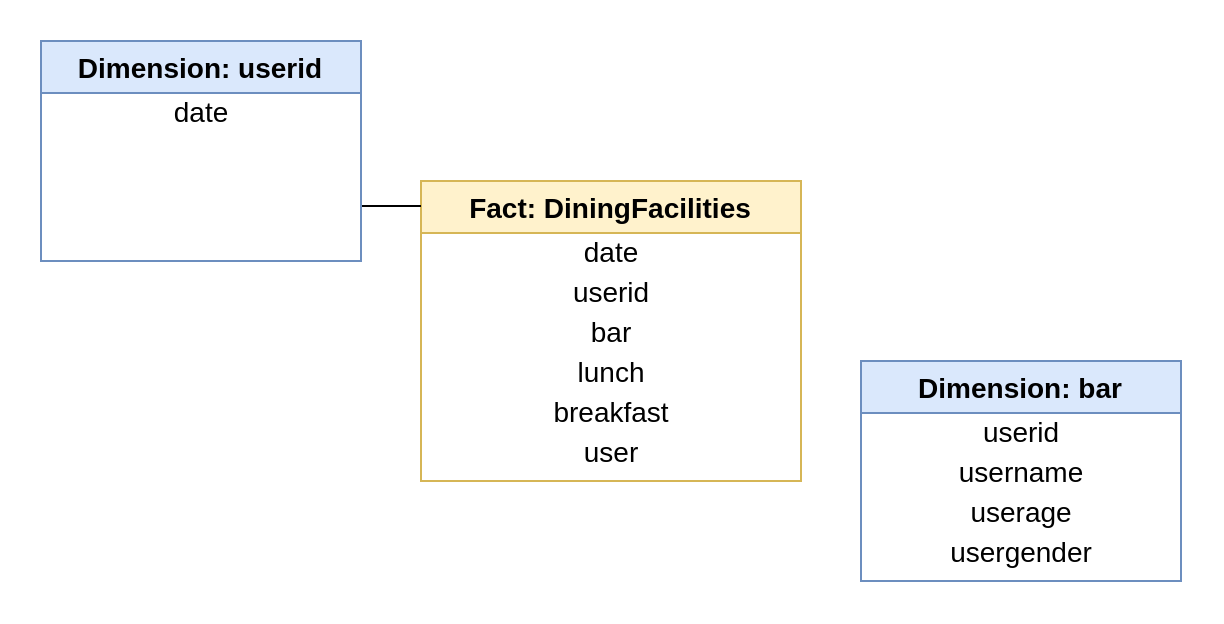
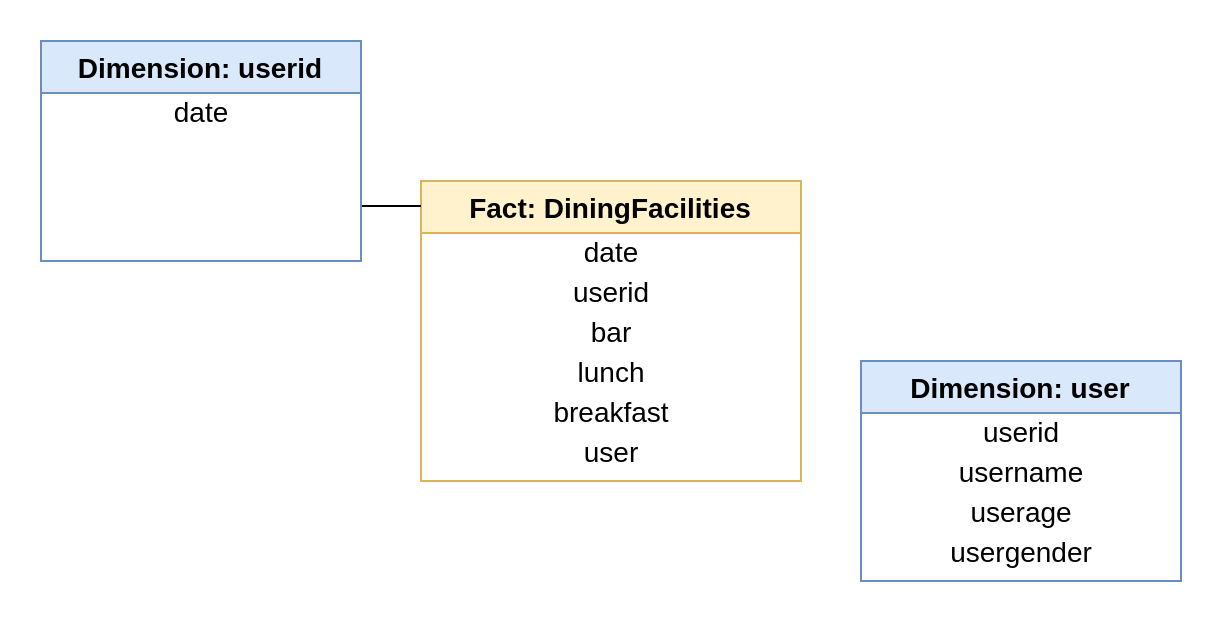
(1020, 389) -> (1020, 389)
